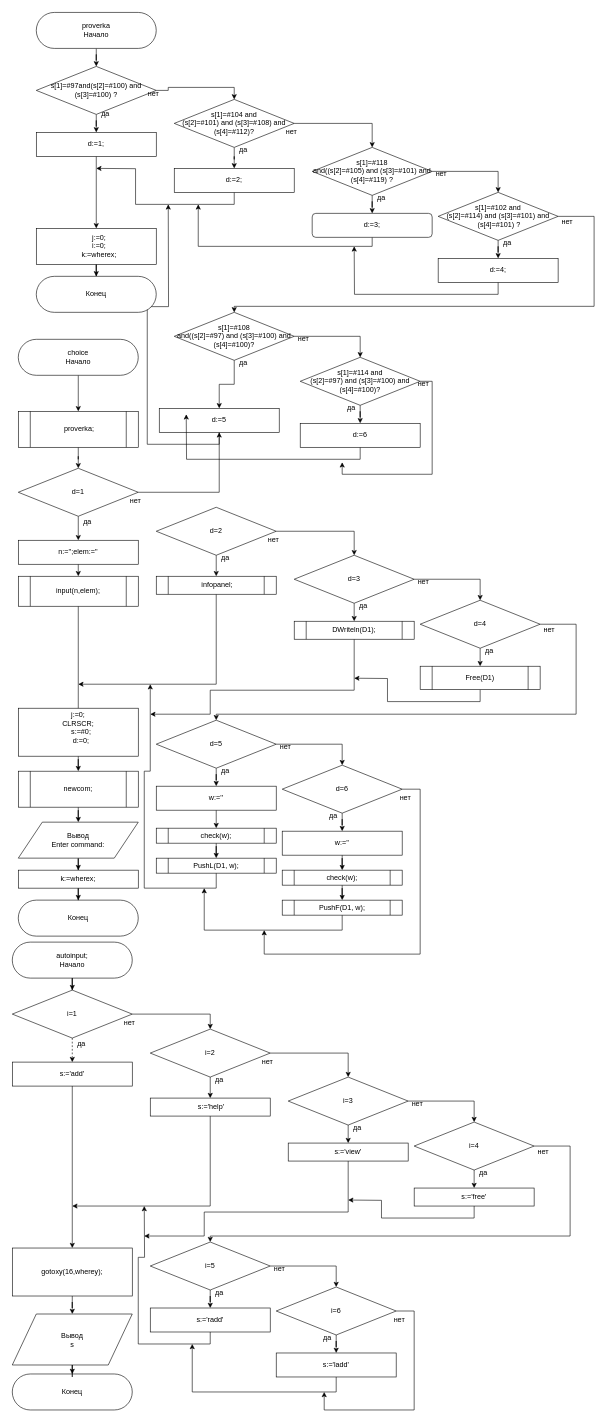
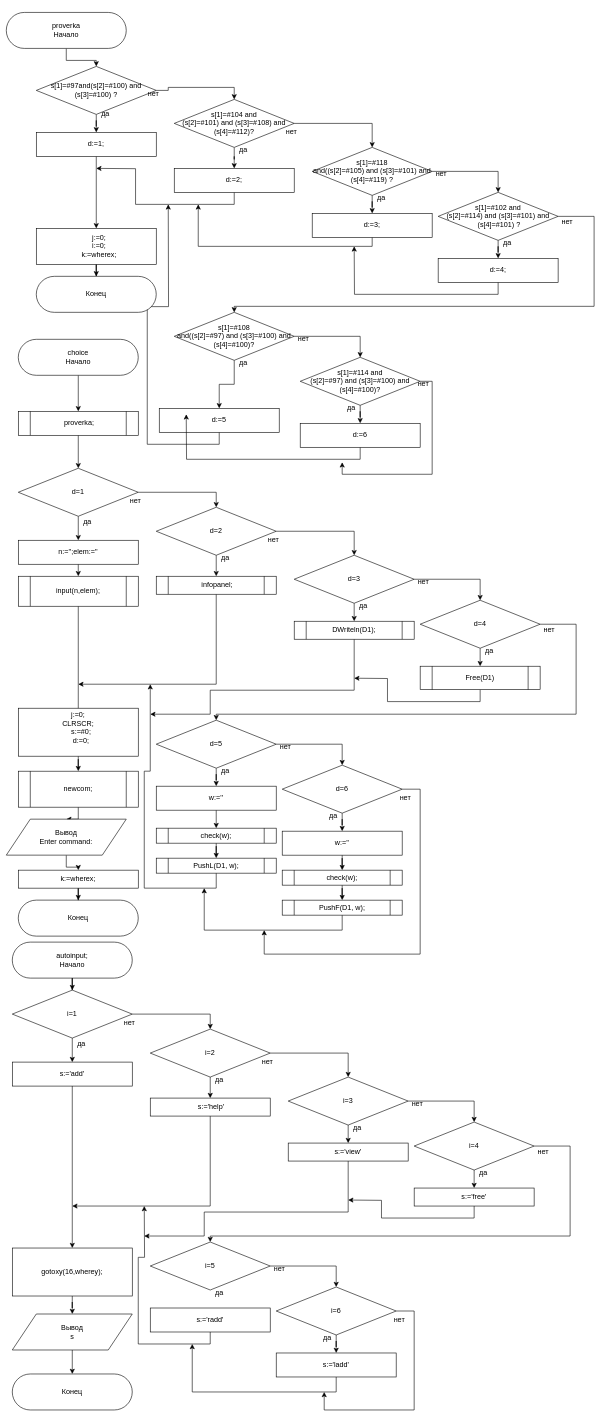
(96, 30) -> (66, 30)
(372, 225) -> (372, 225)
(78, 429) -> (78, 423)
(219, 472) -> (216, 501)
(78, 840) -> (66, 837)
(72, 1047) -> (72, 1047)
(210, 1299) -> none
(72, 1340) -> (72, 1332)
